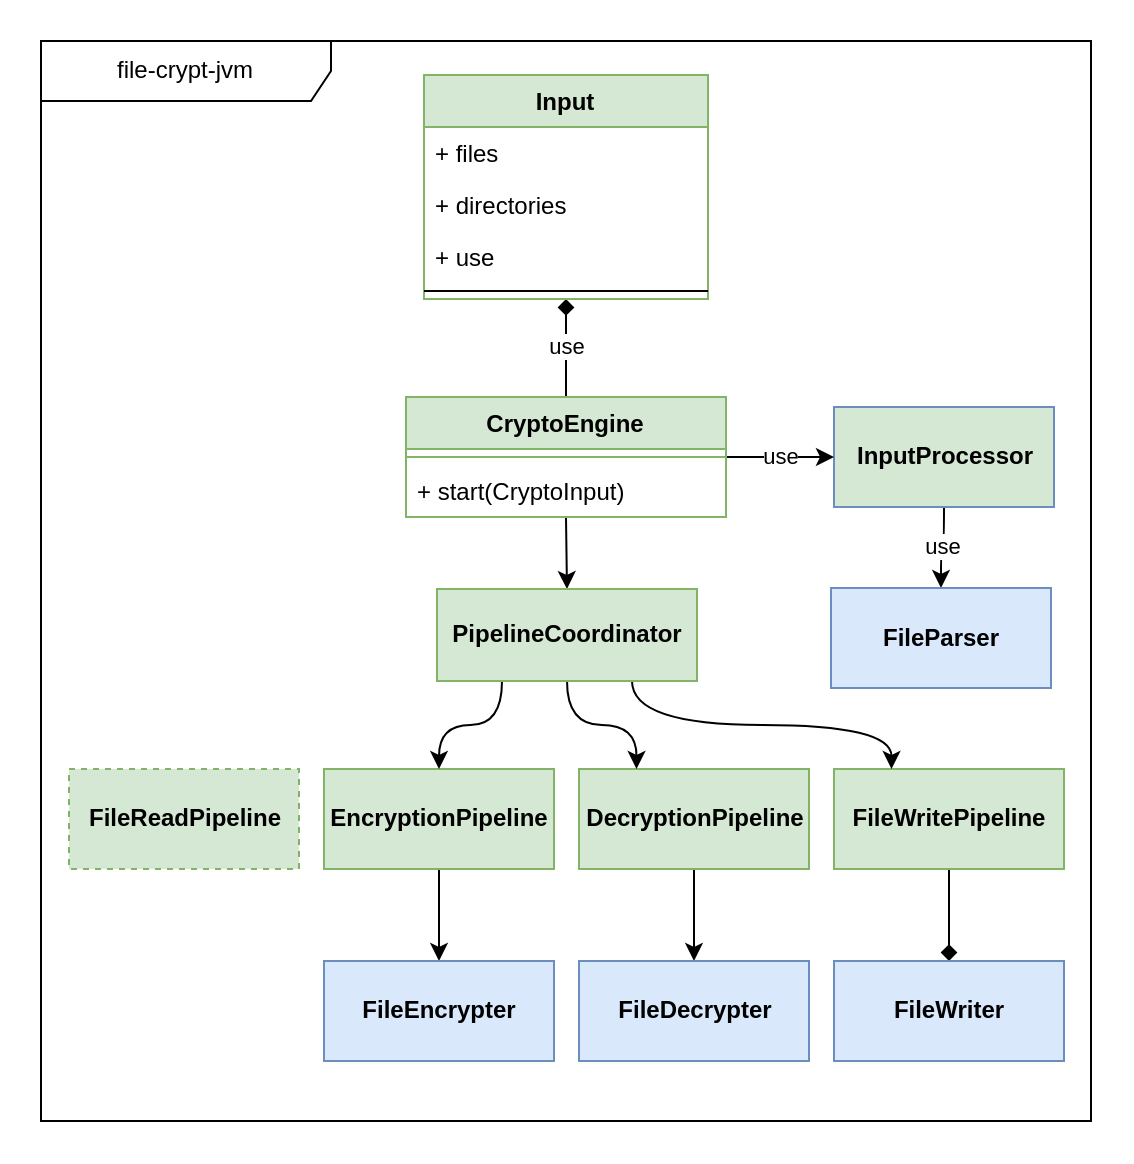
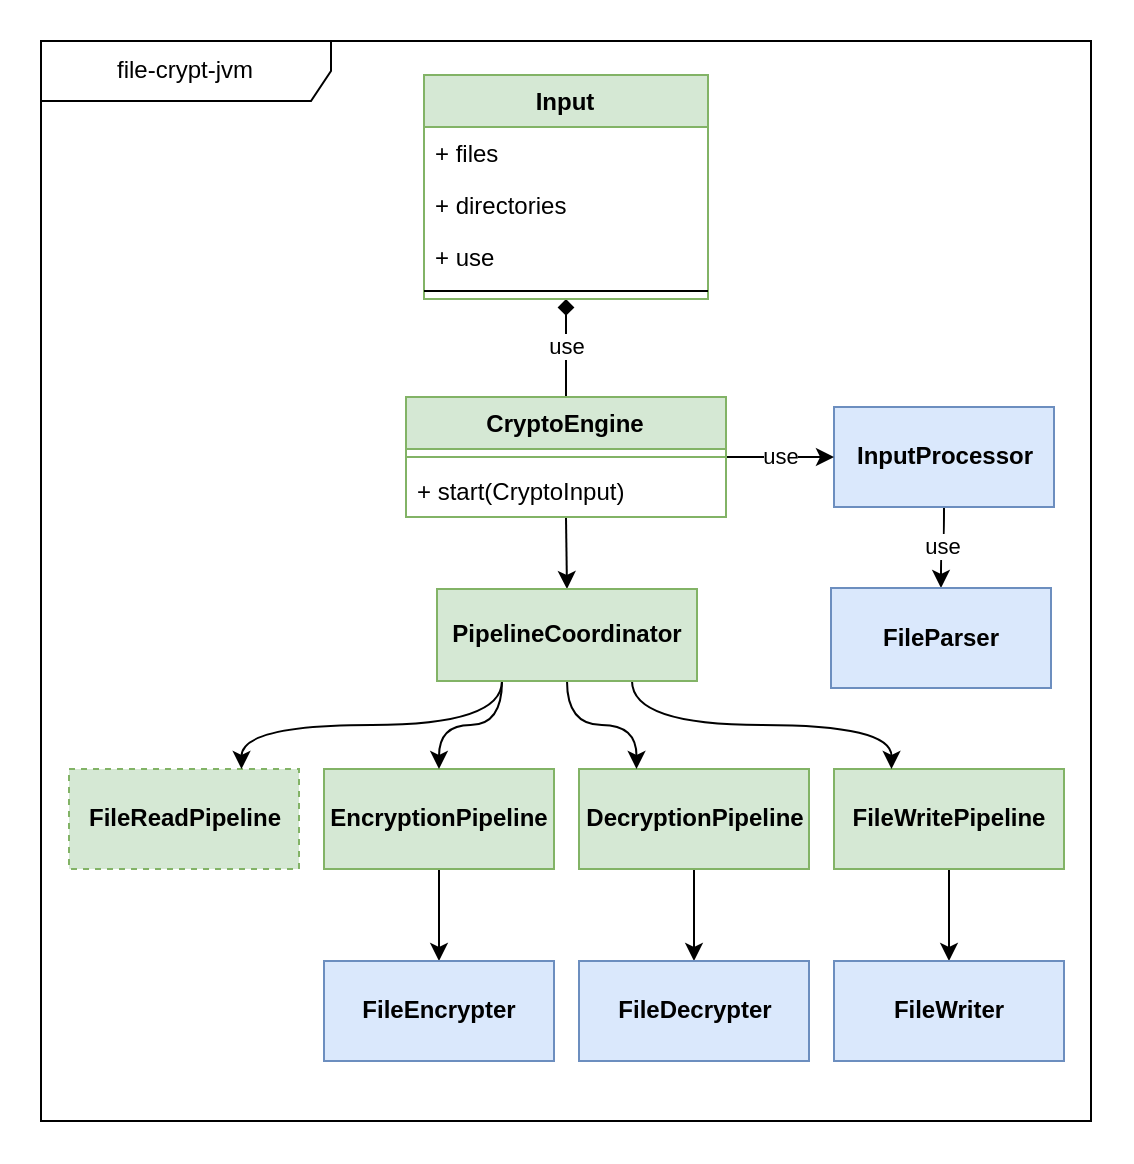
(944, 457) -> (944, 457)
none -> (368, 725)
(949, 945) -> (949, 946)
